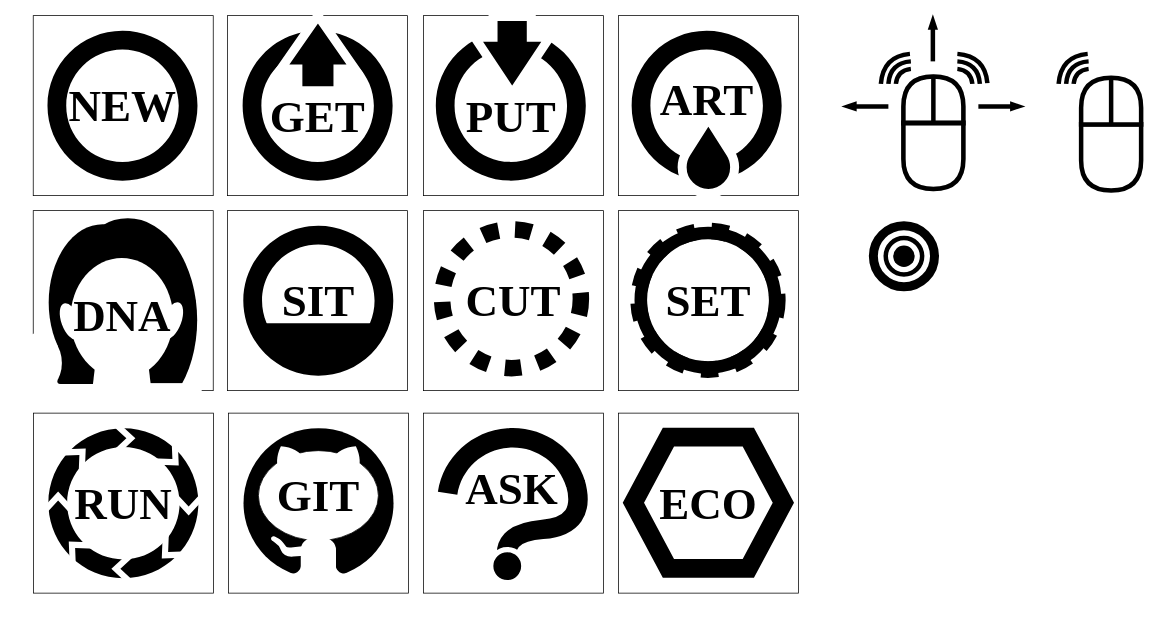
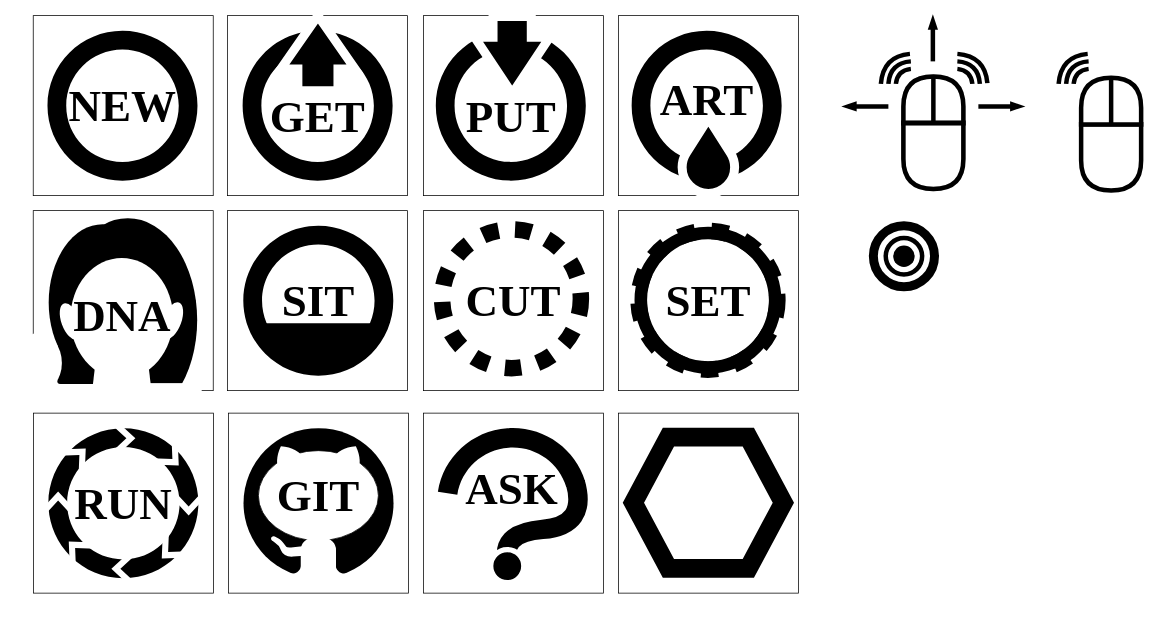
(708, 503) -> none
